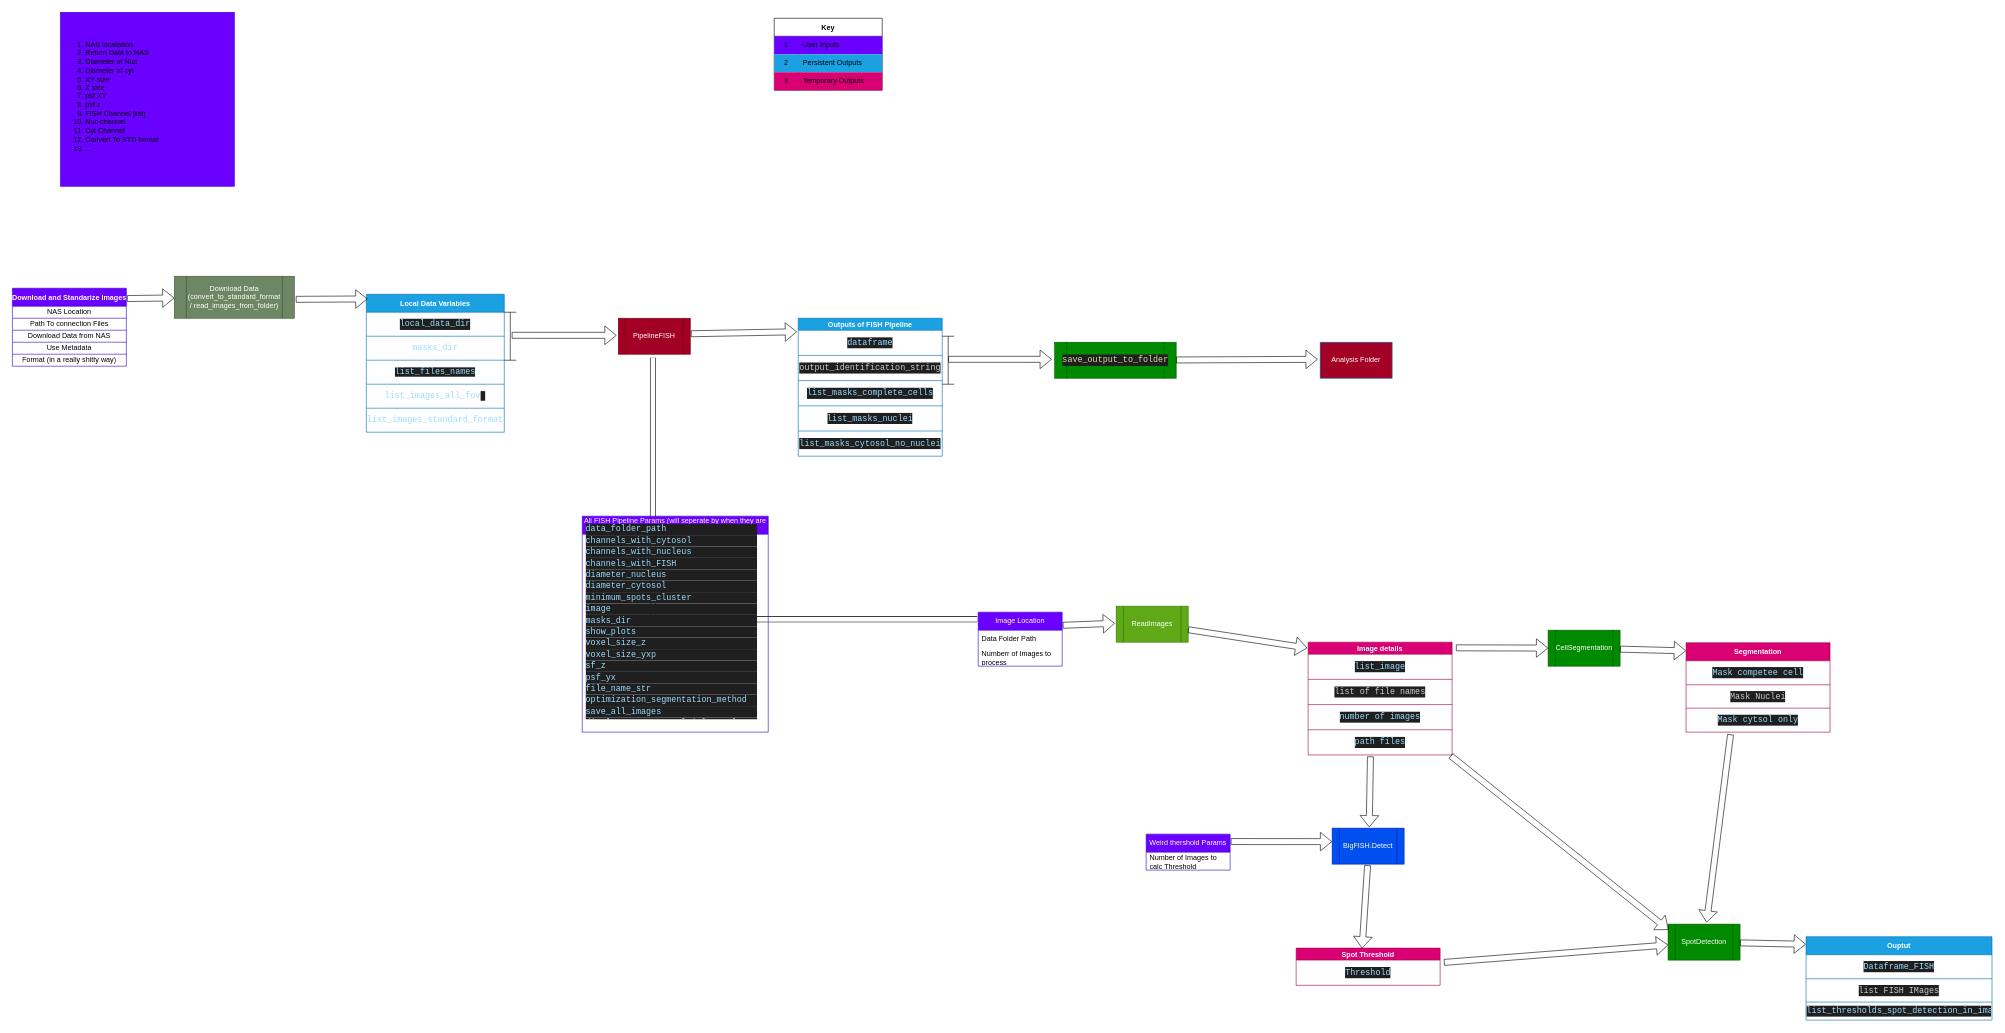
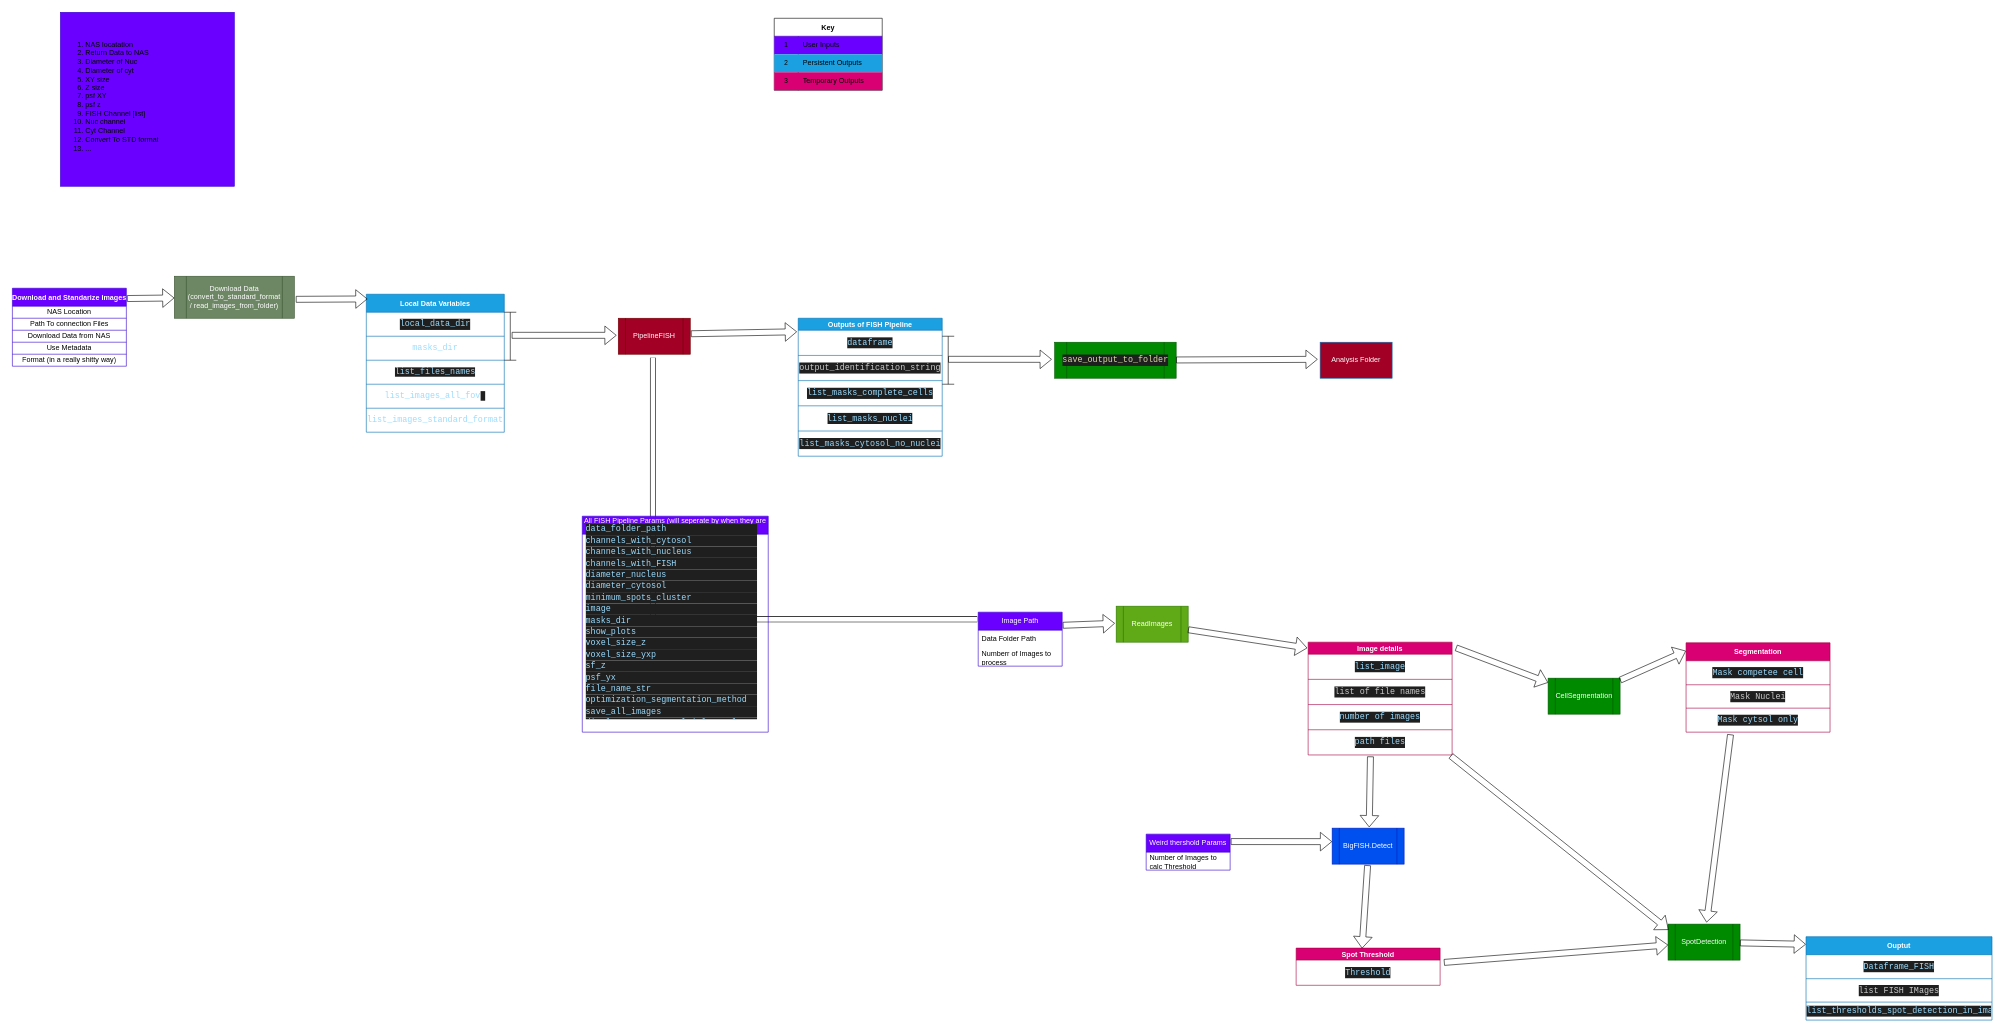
(1020, 621) -> (1020, 621)
(1584, 648) -> (1584, 696)
